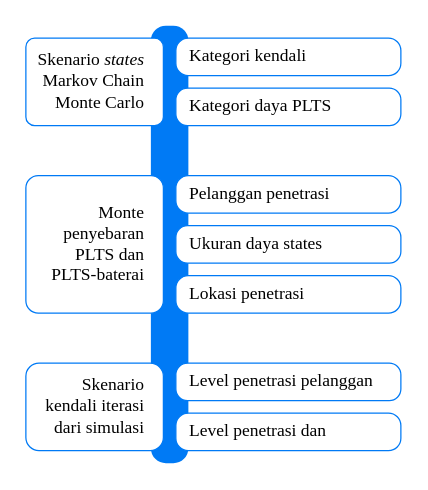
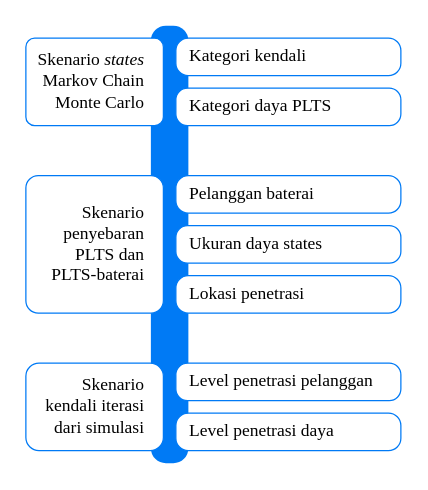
(276, 194) -> (266, 194)
(93, 244) -> (93, 244)
(273, 432) -> (278, 432)
